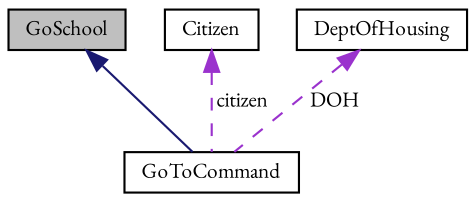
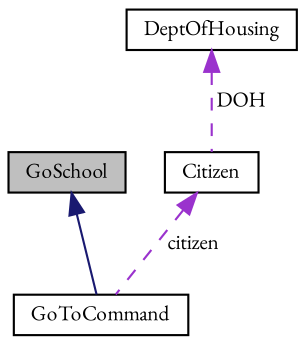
(288, 108) -> (212, 112)
